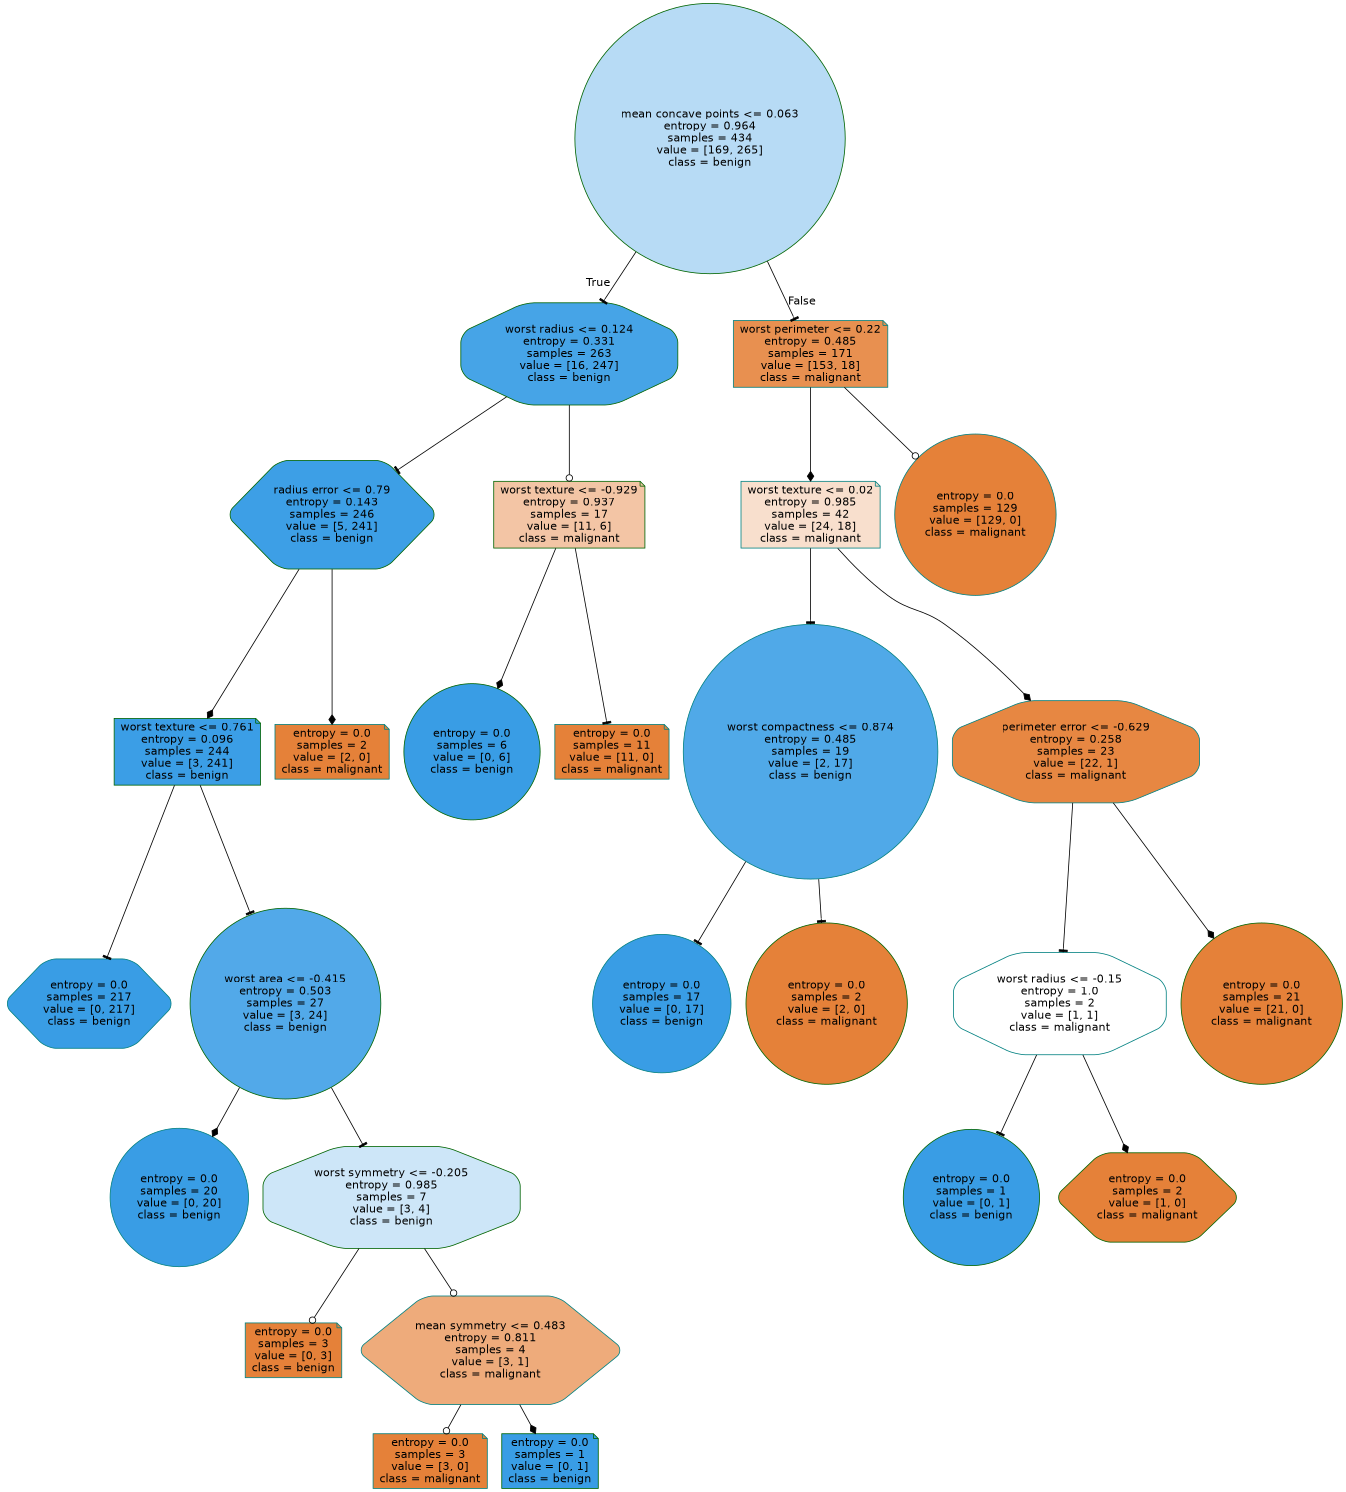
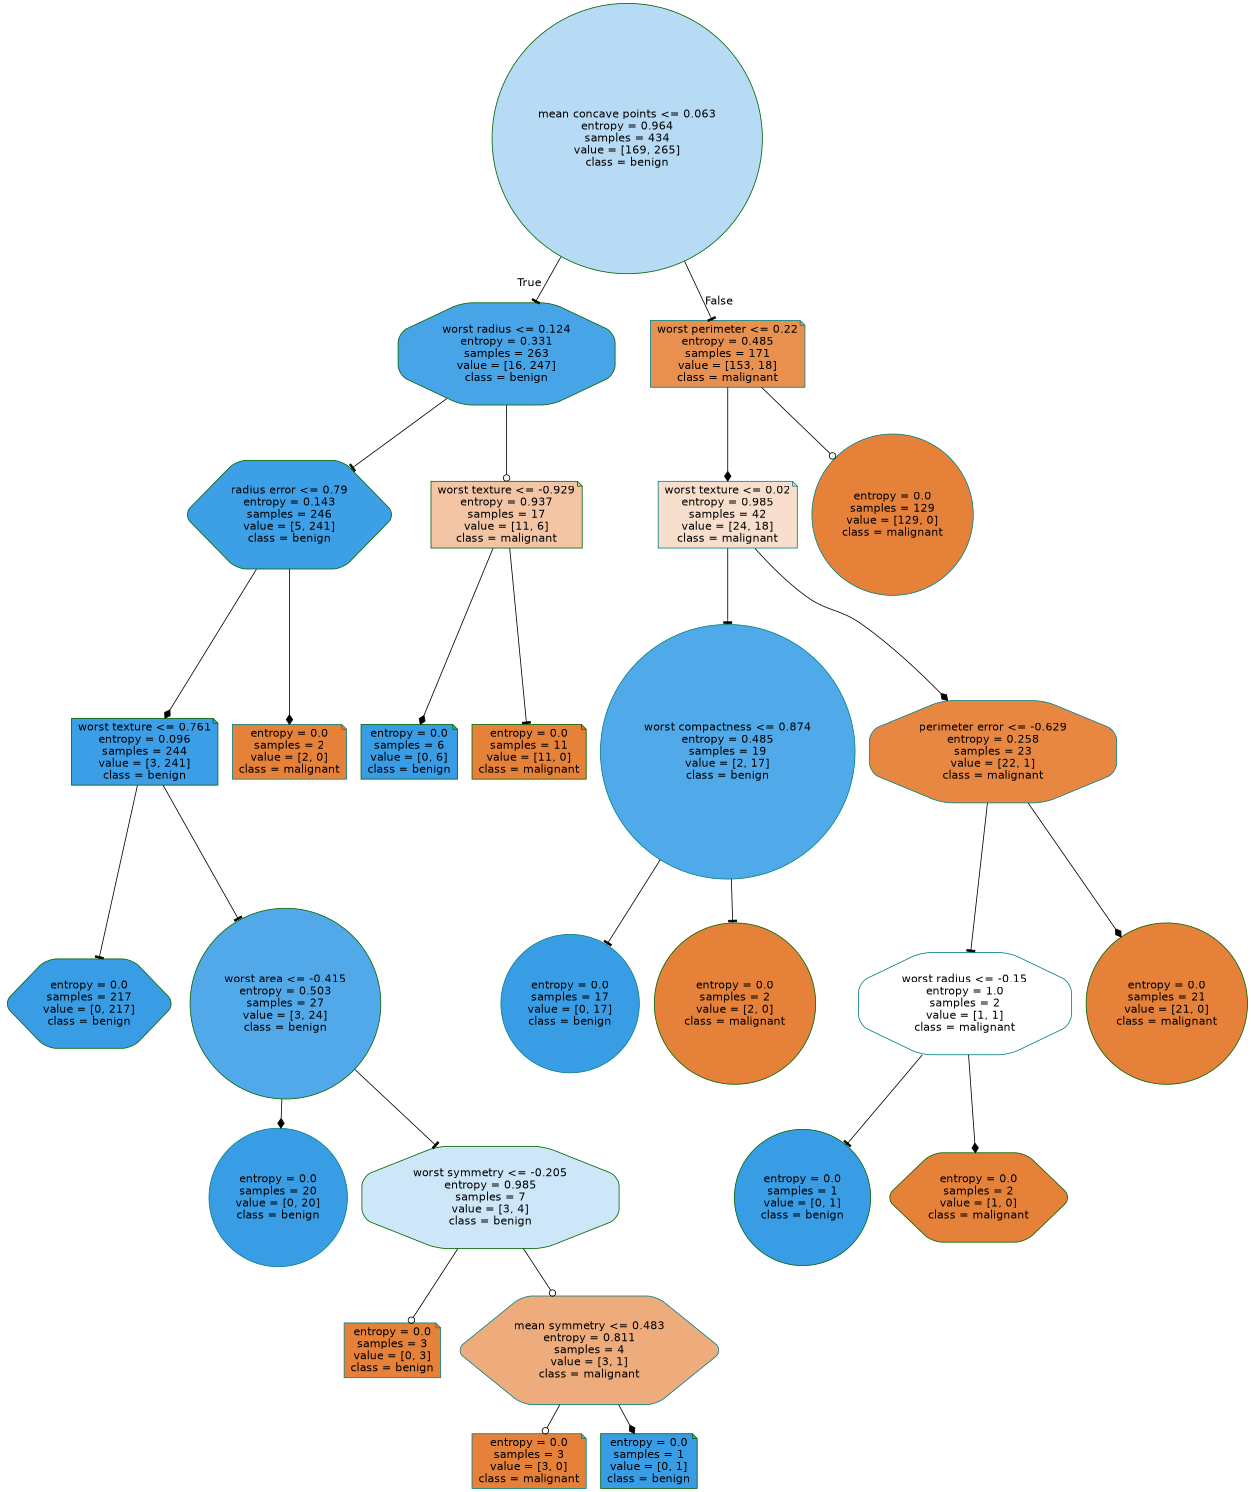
(472, 752) -> (409, 752)
(612, 752) -> (529, 752)
(89, 1004) -> (89, 1004)
